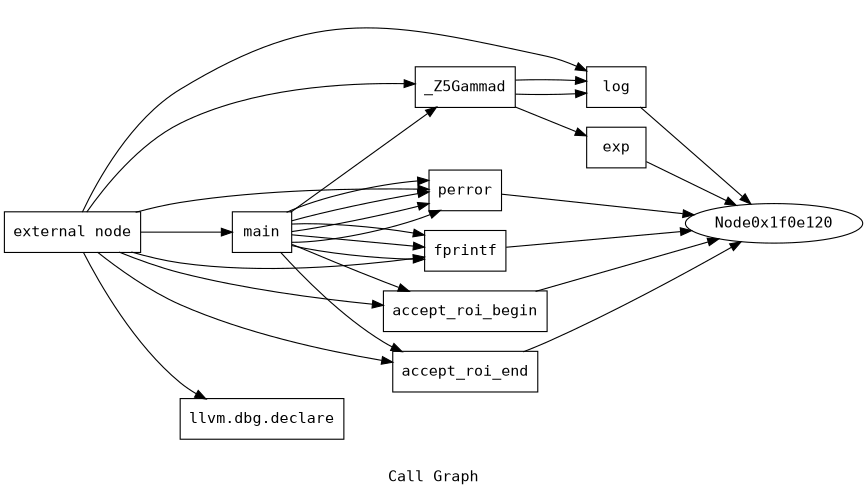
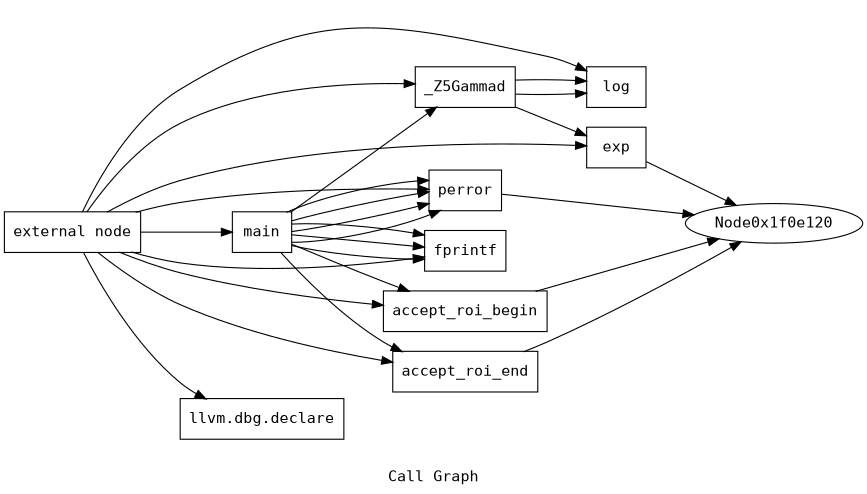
none -> (337, 152)
(691, 152) -> none
(593, 239) -> none
